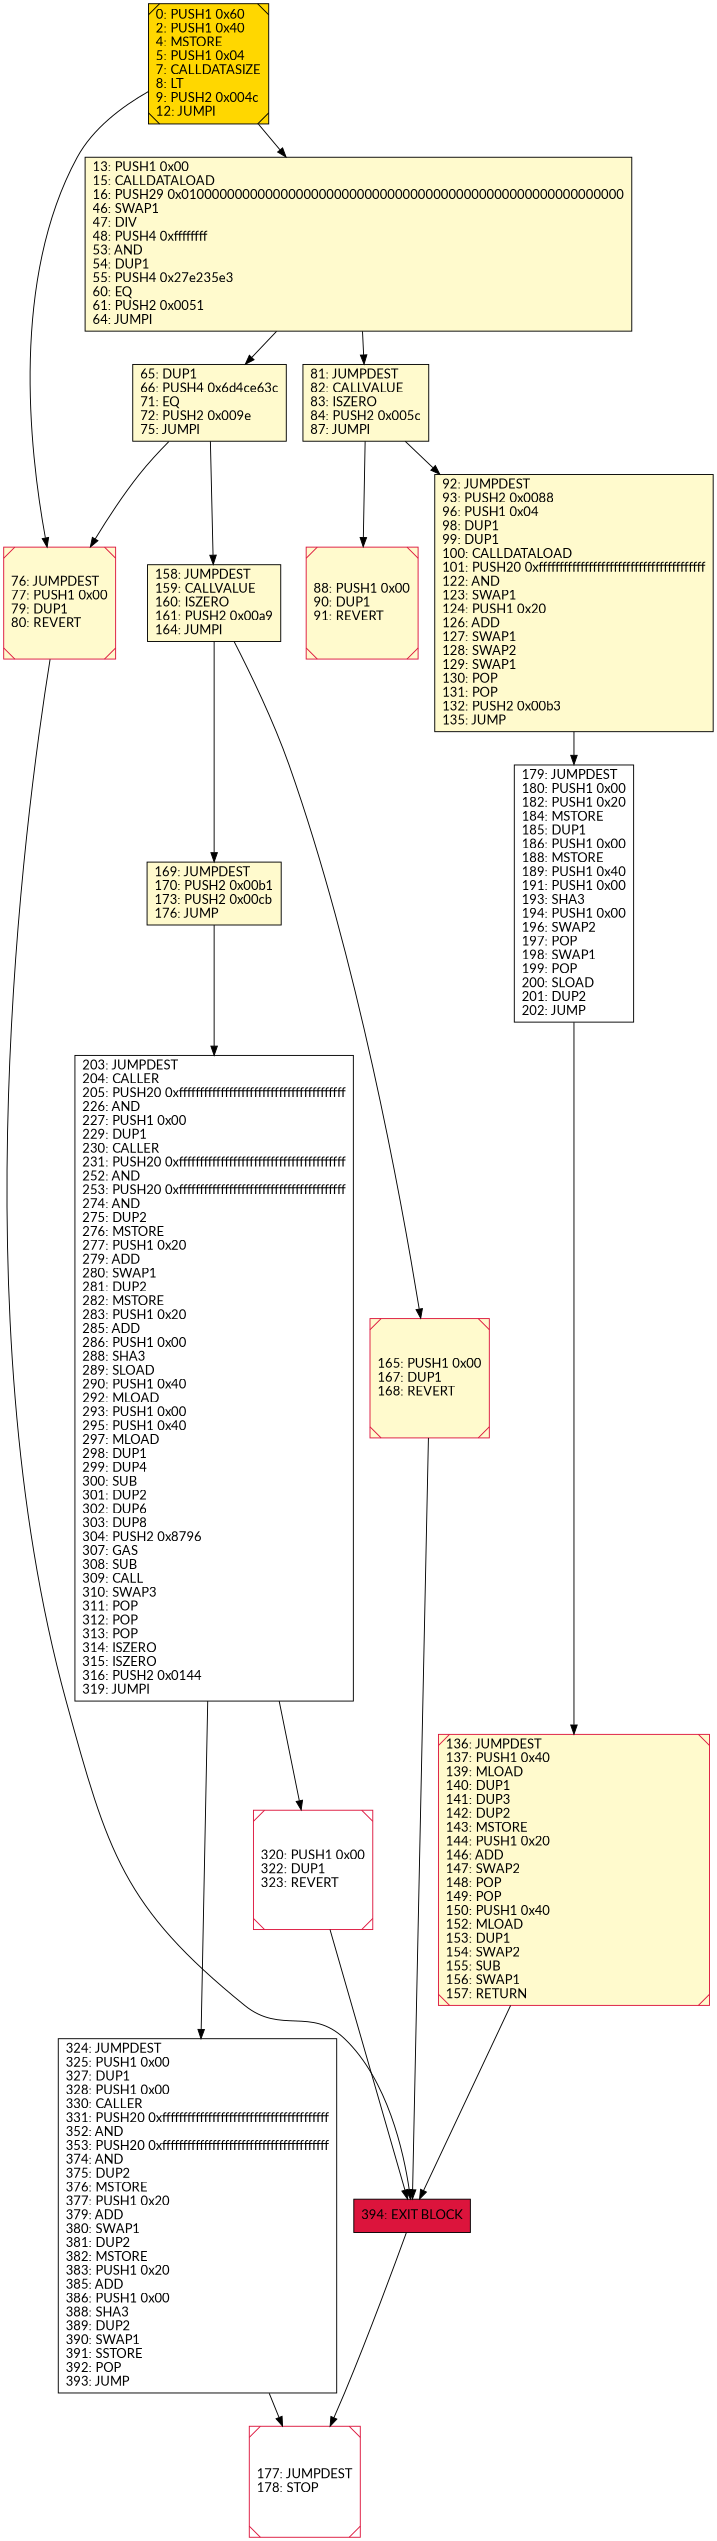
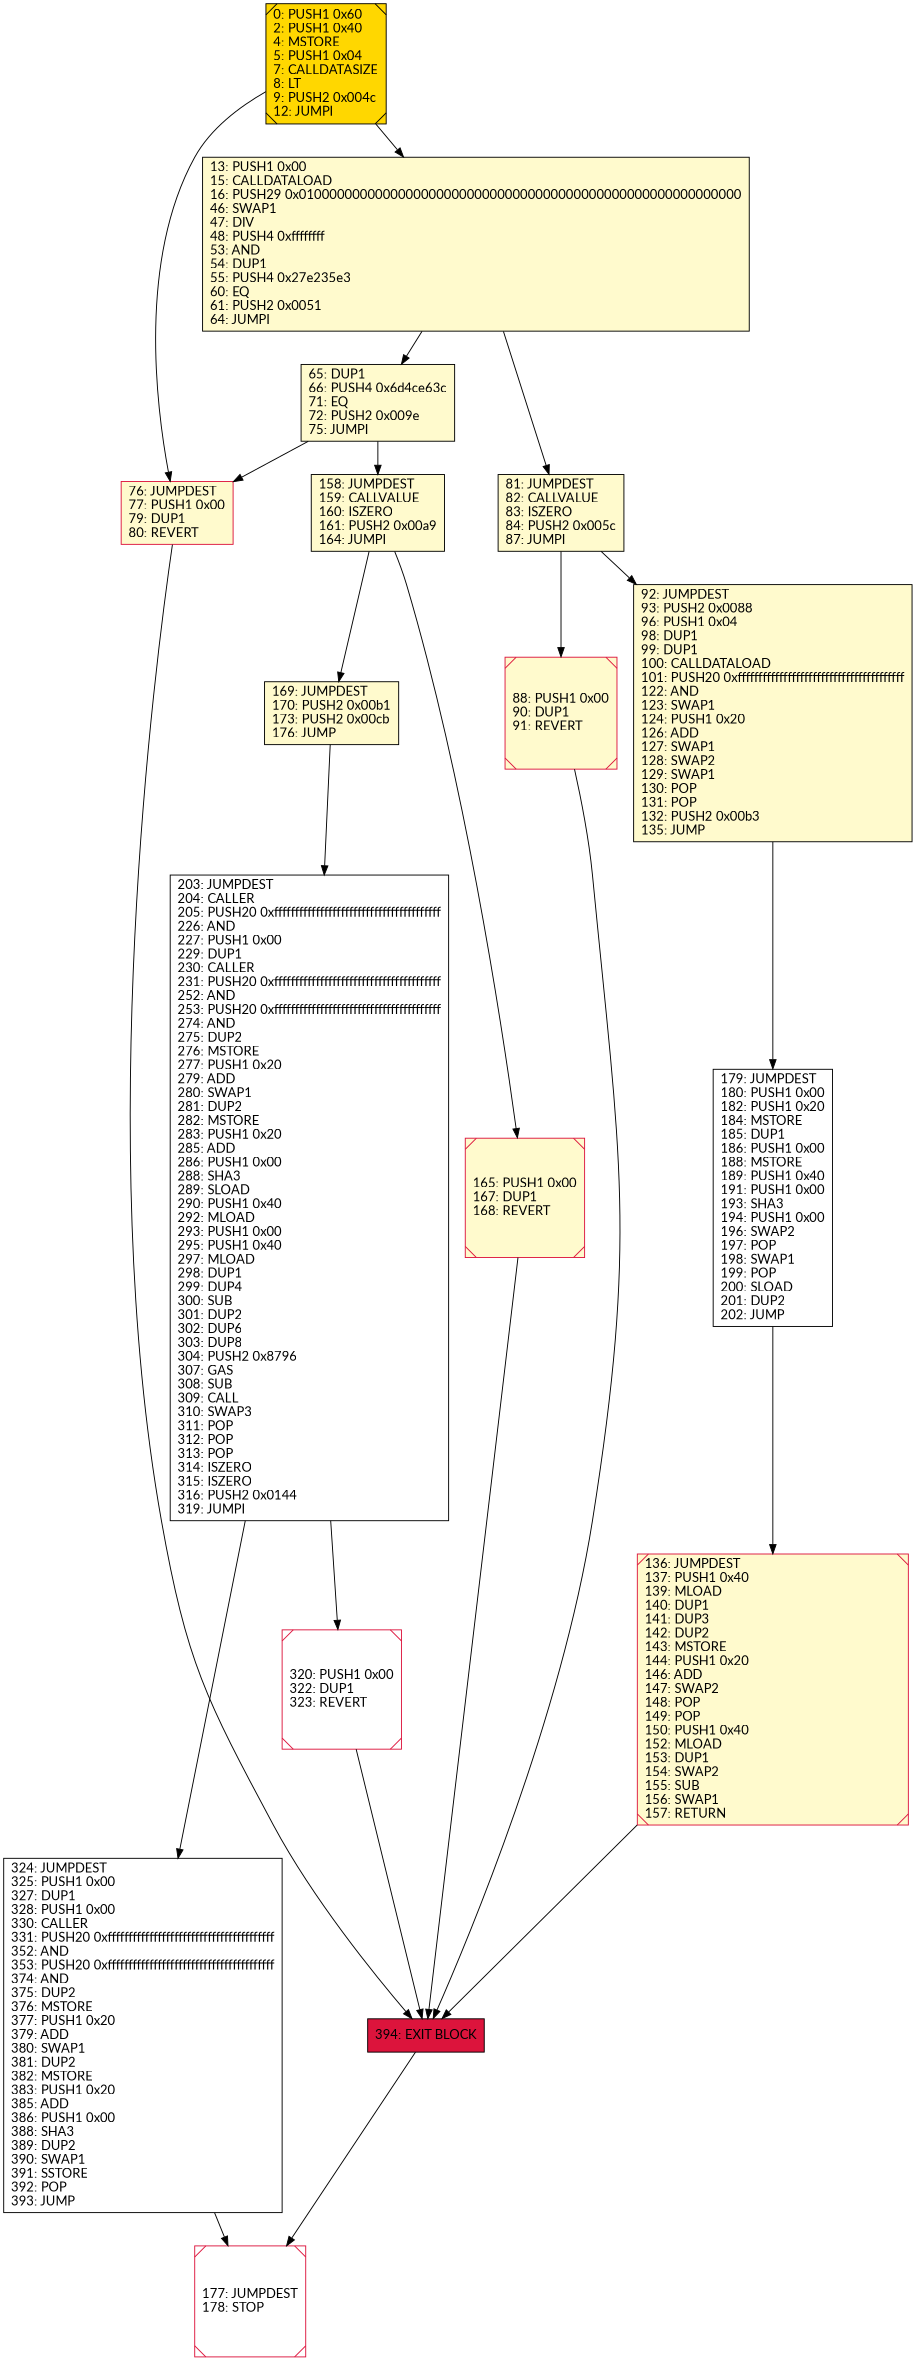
(60, 603) -> (177, 513)
none -> (609, 1401)
